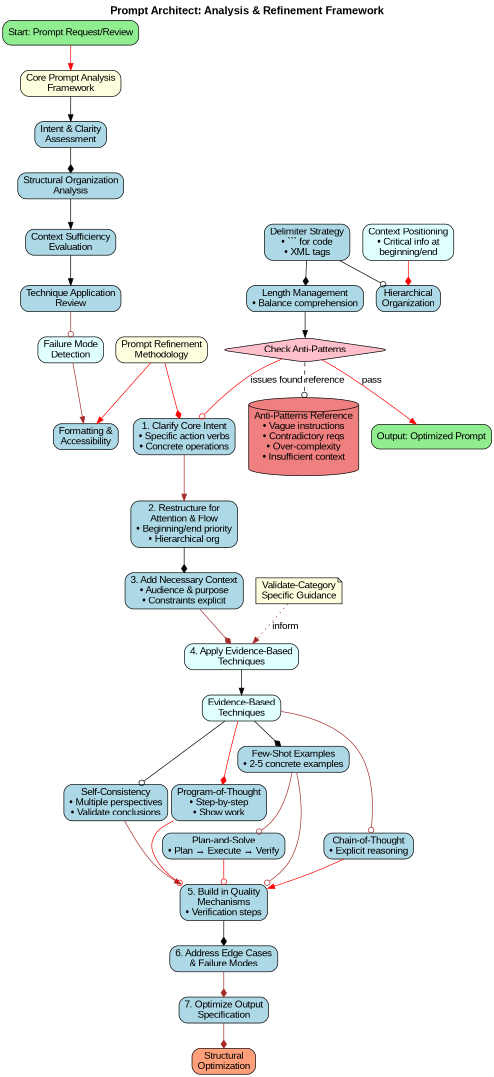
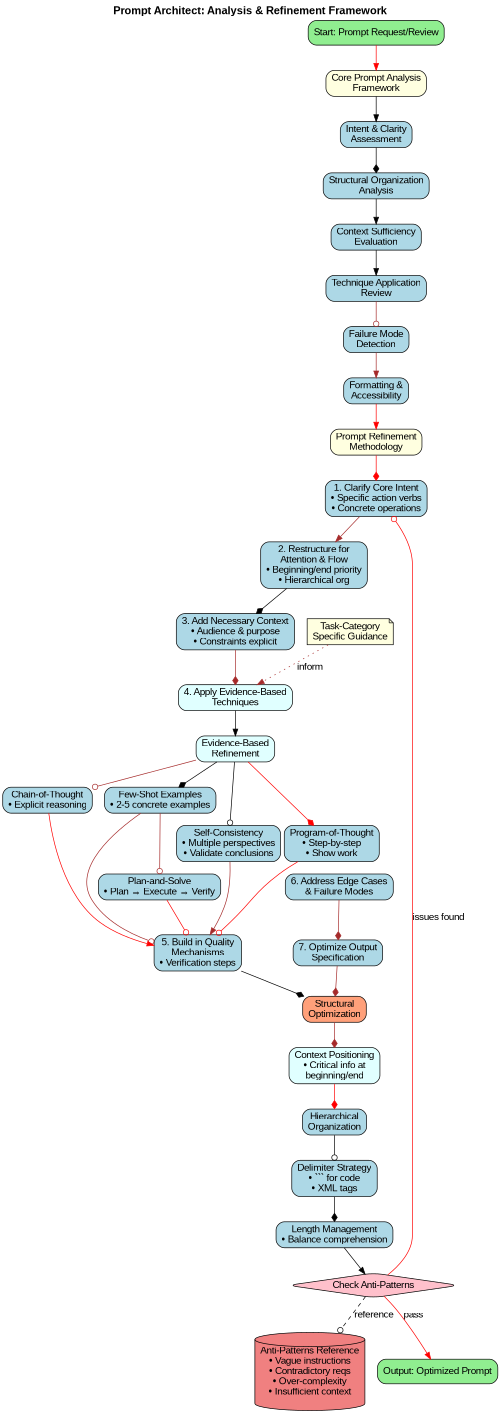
(360, 272) -> (334, 1145)
(71, 350) -> (376, 340)
(126, 391) -> (376, 413)
(299, 591) -> (350, 632)
(242, 708) -> (235, 749)
(224, 929) -> (269, 982)
none -> (334, 1031)
